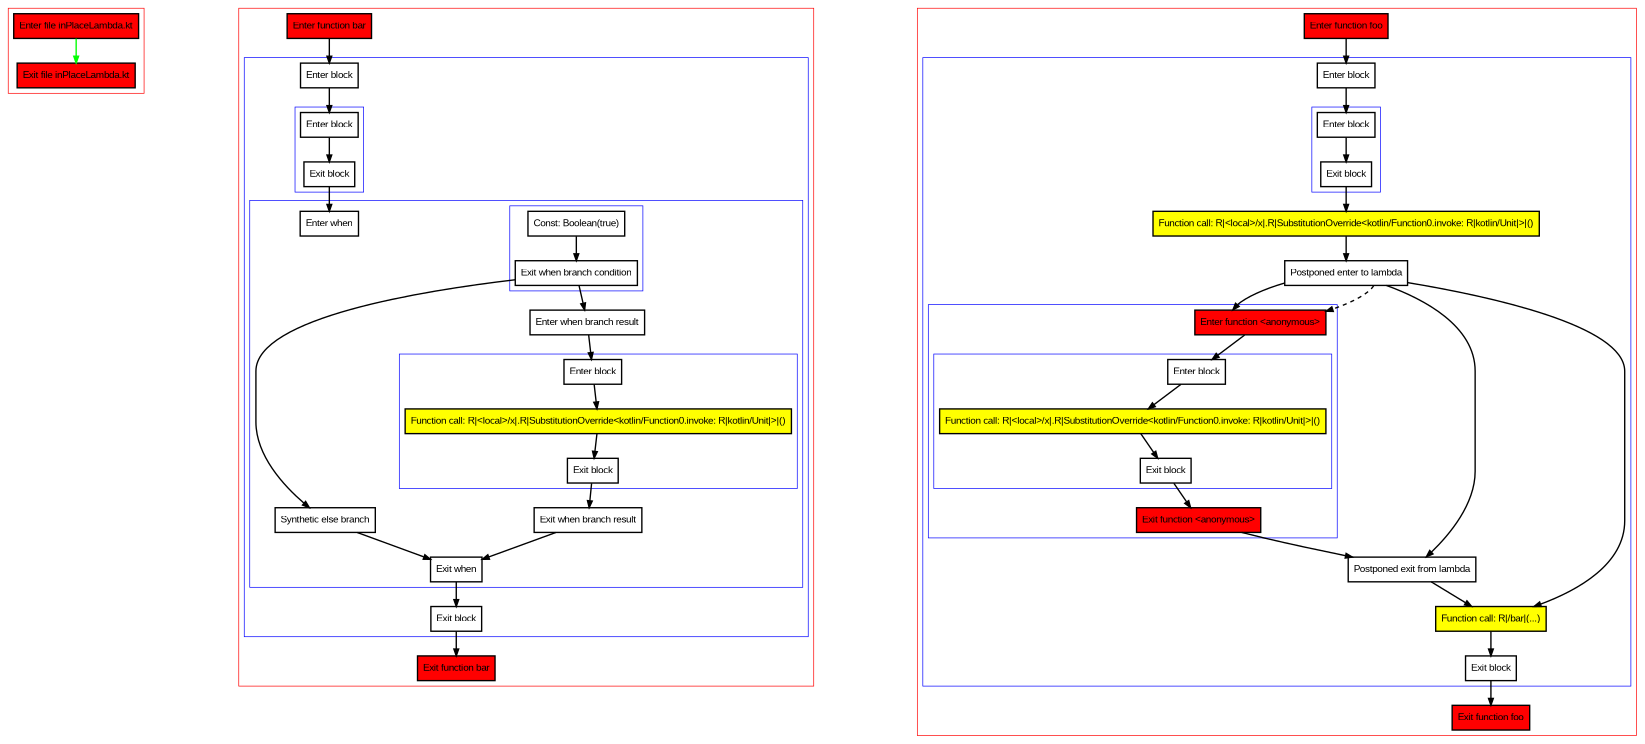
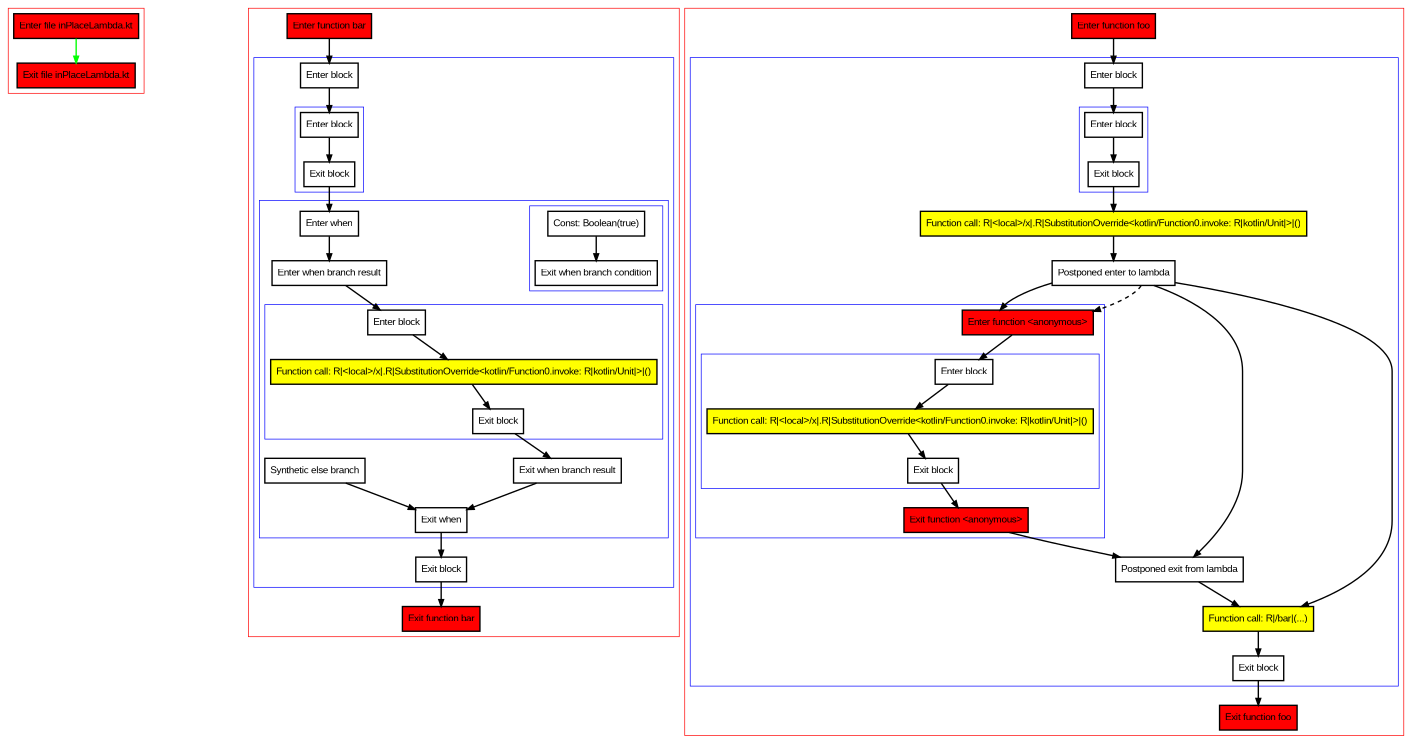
(581, 295) -> (329, 245)
(304, 326) -> none
